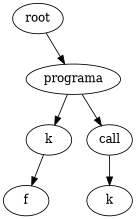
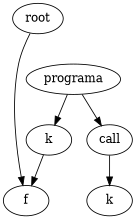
(53, 45) -> (15, 104)
